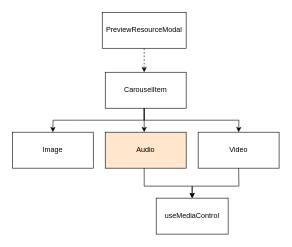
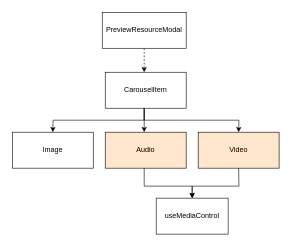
(239, 150) -> (239, 150)
